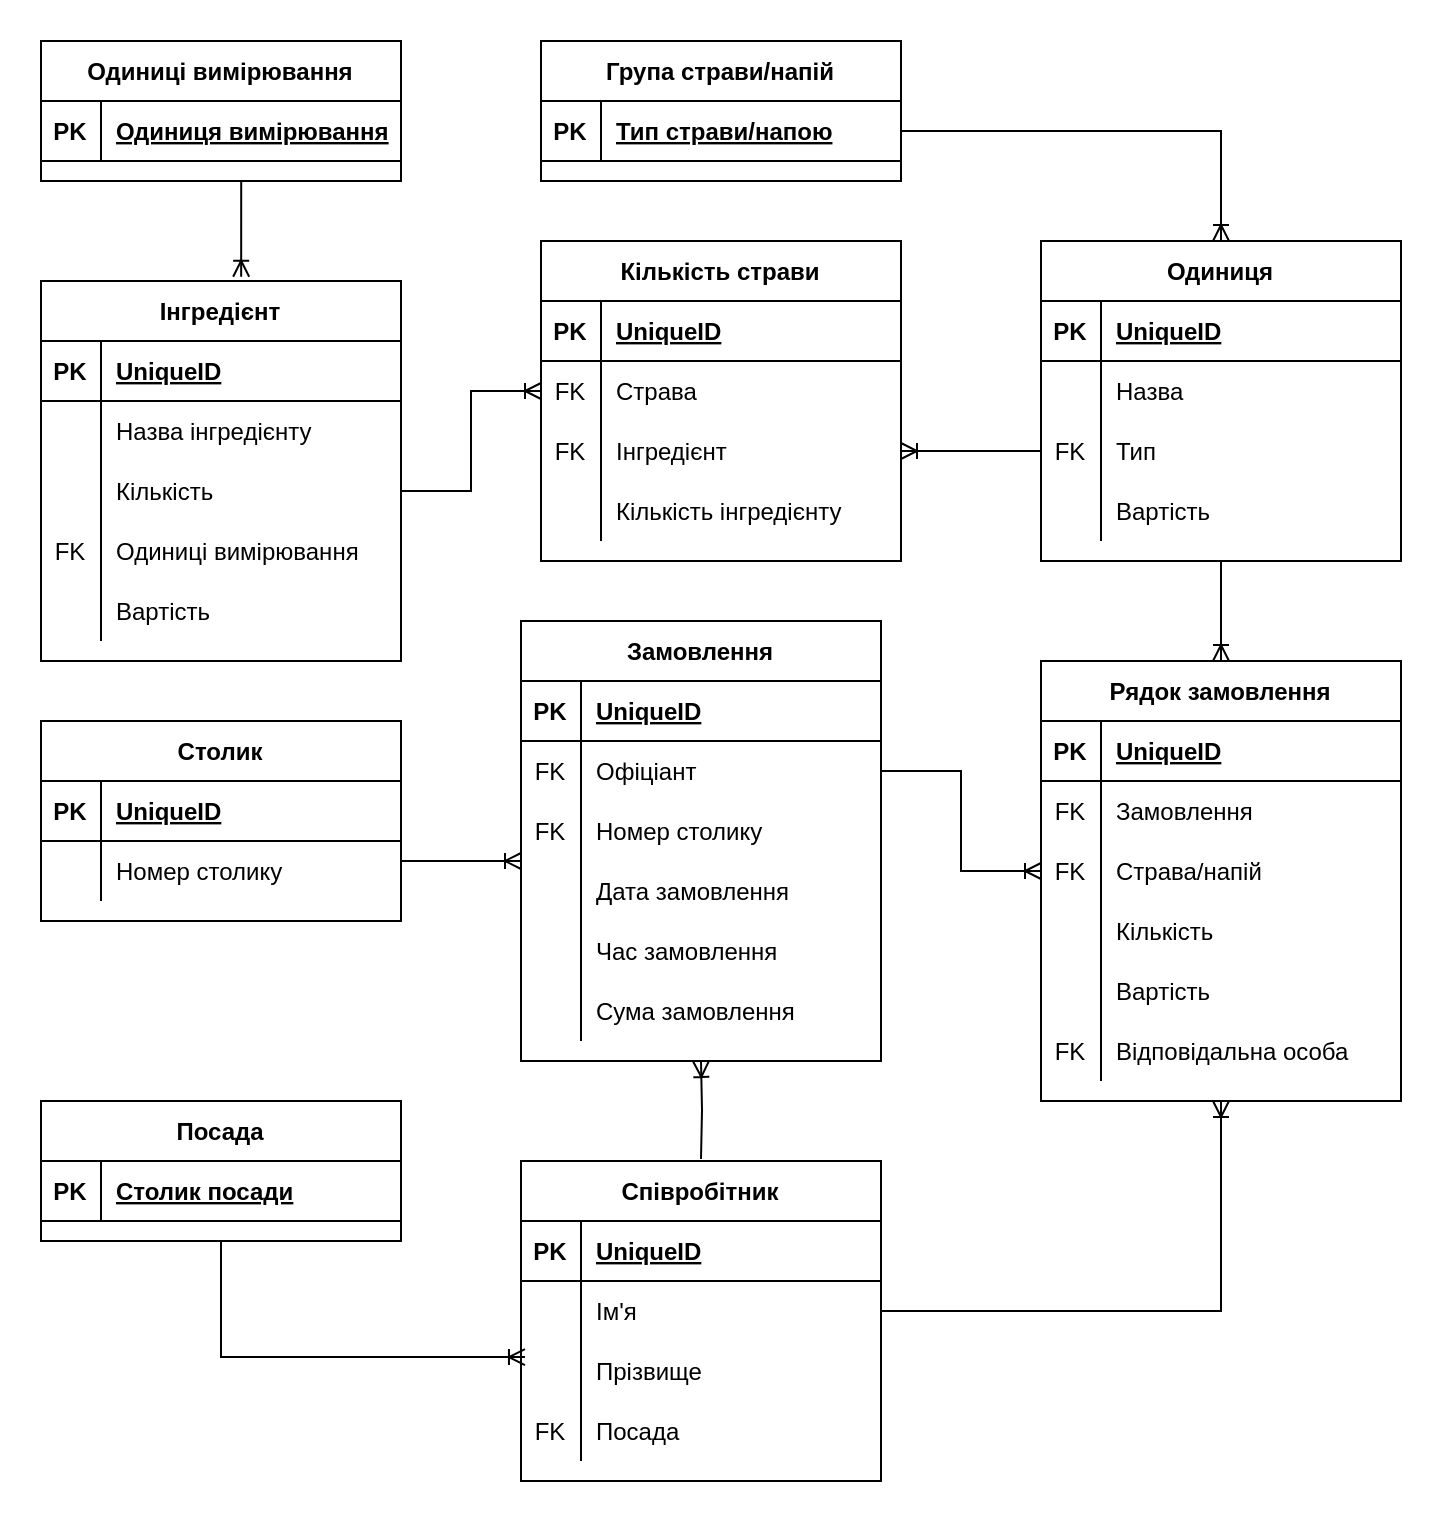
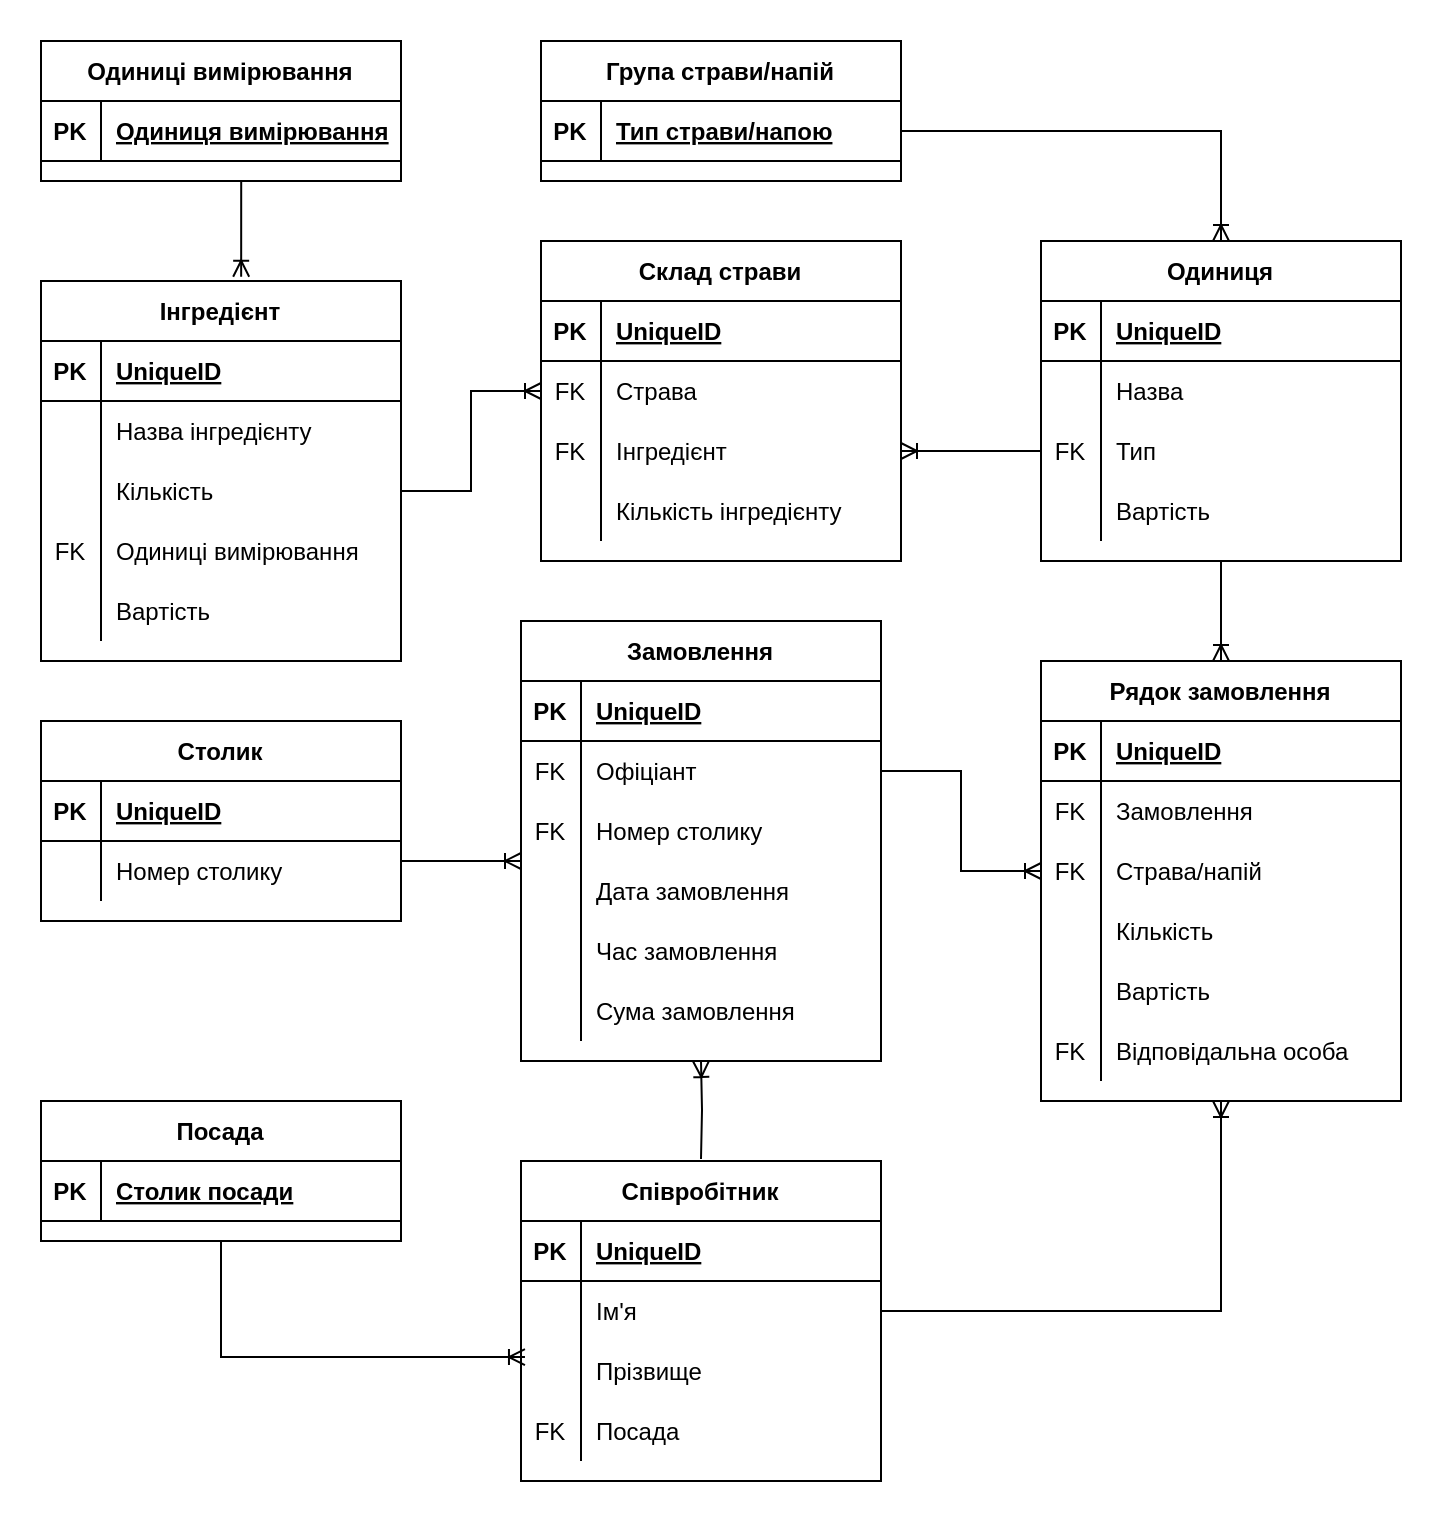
(720, 272) -> (720, 272)
